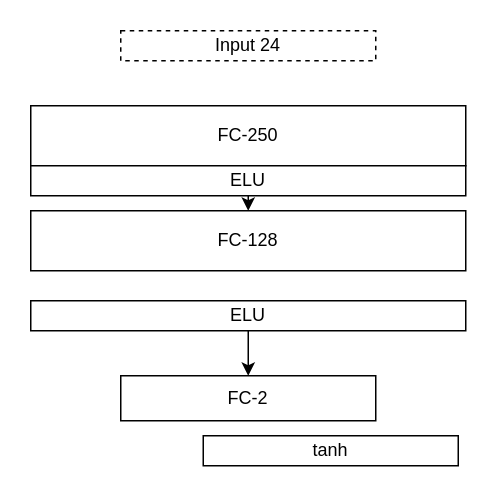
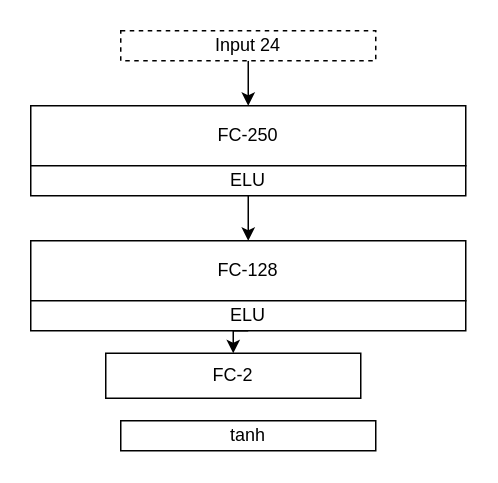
none -> (248, 78)
(248, 241) -> (248, 271)
(248, 398) -> (233, 376)
(331, 451) -> (248, 436)
